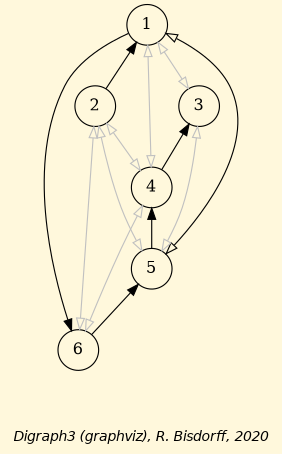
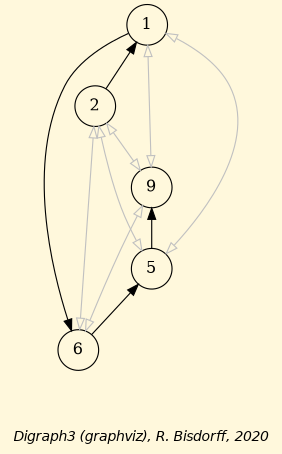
(199, 106) -> none
(236, 138) -> (236, 138)
(152, 187) -> (152, 187)
